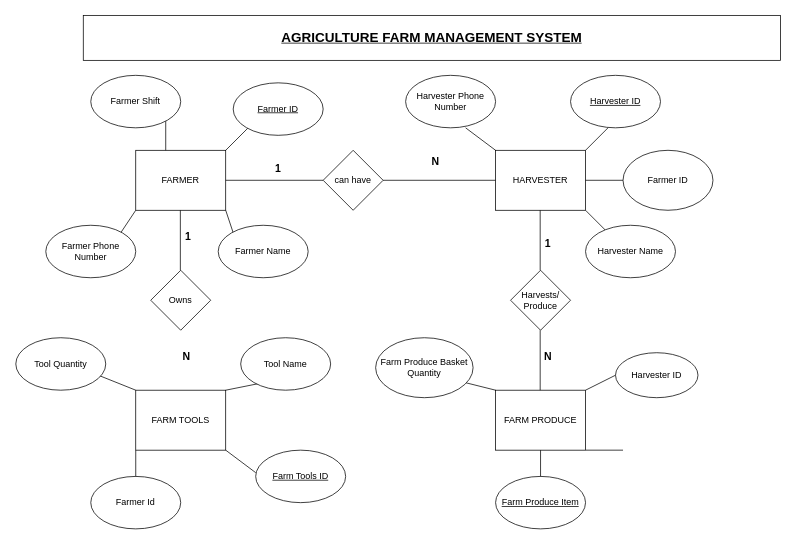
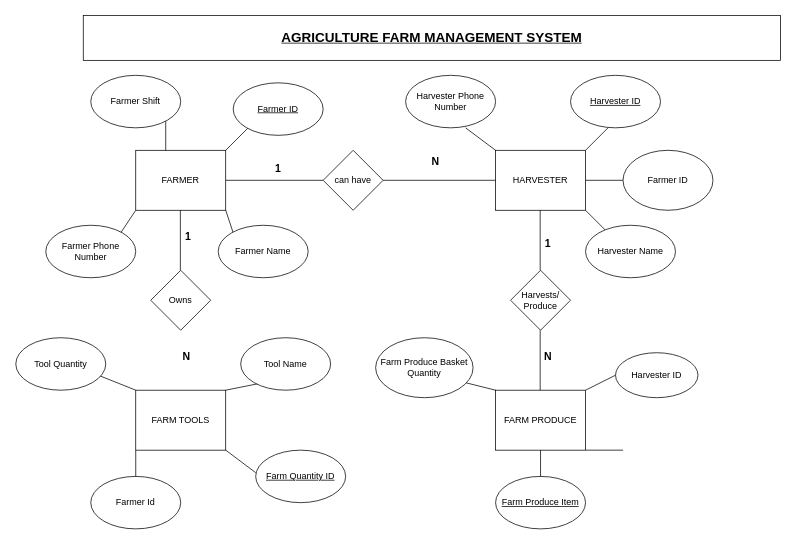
(300, 477) -> (300, 477)
